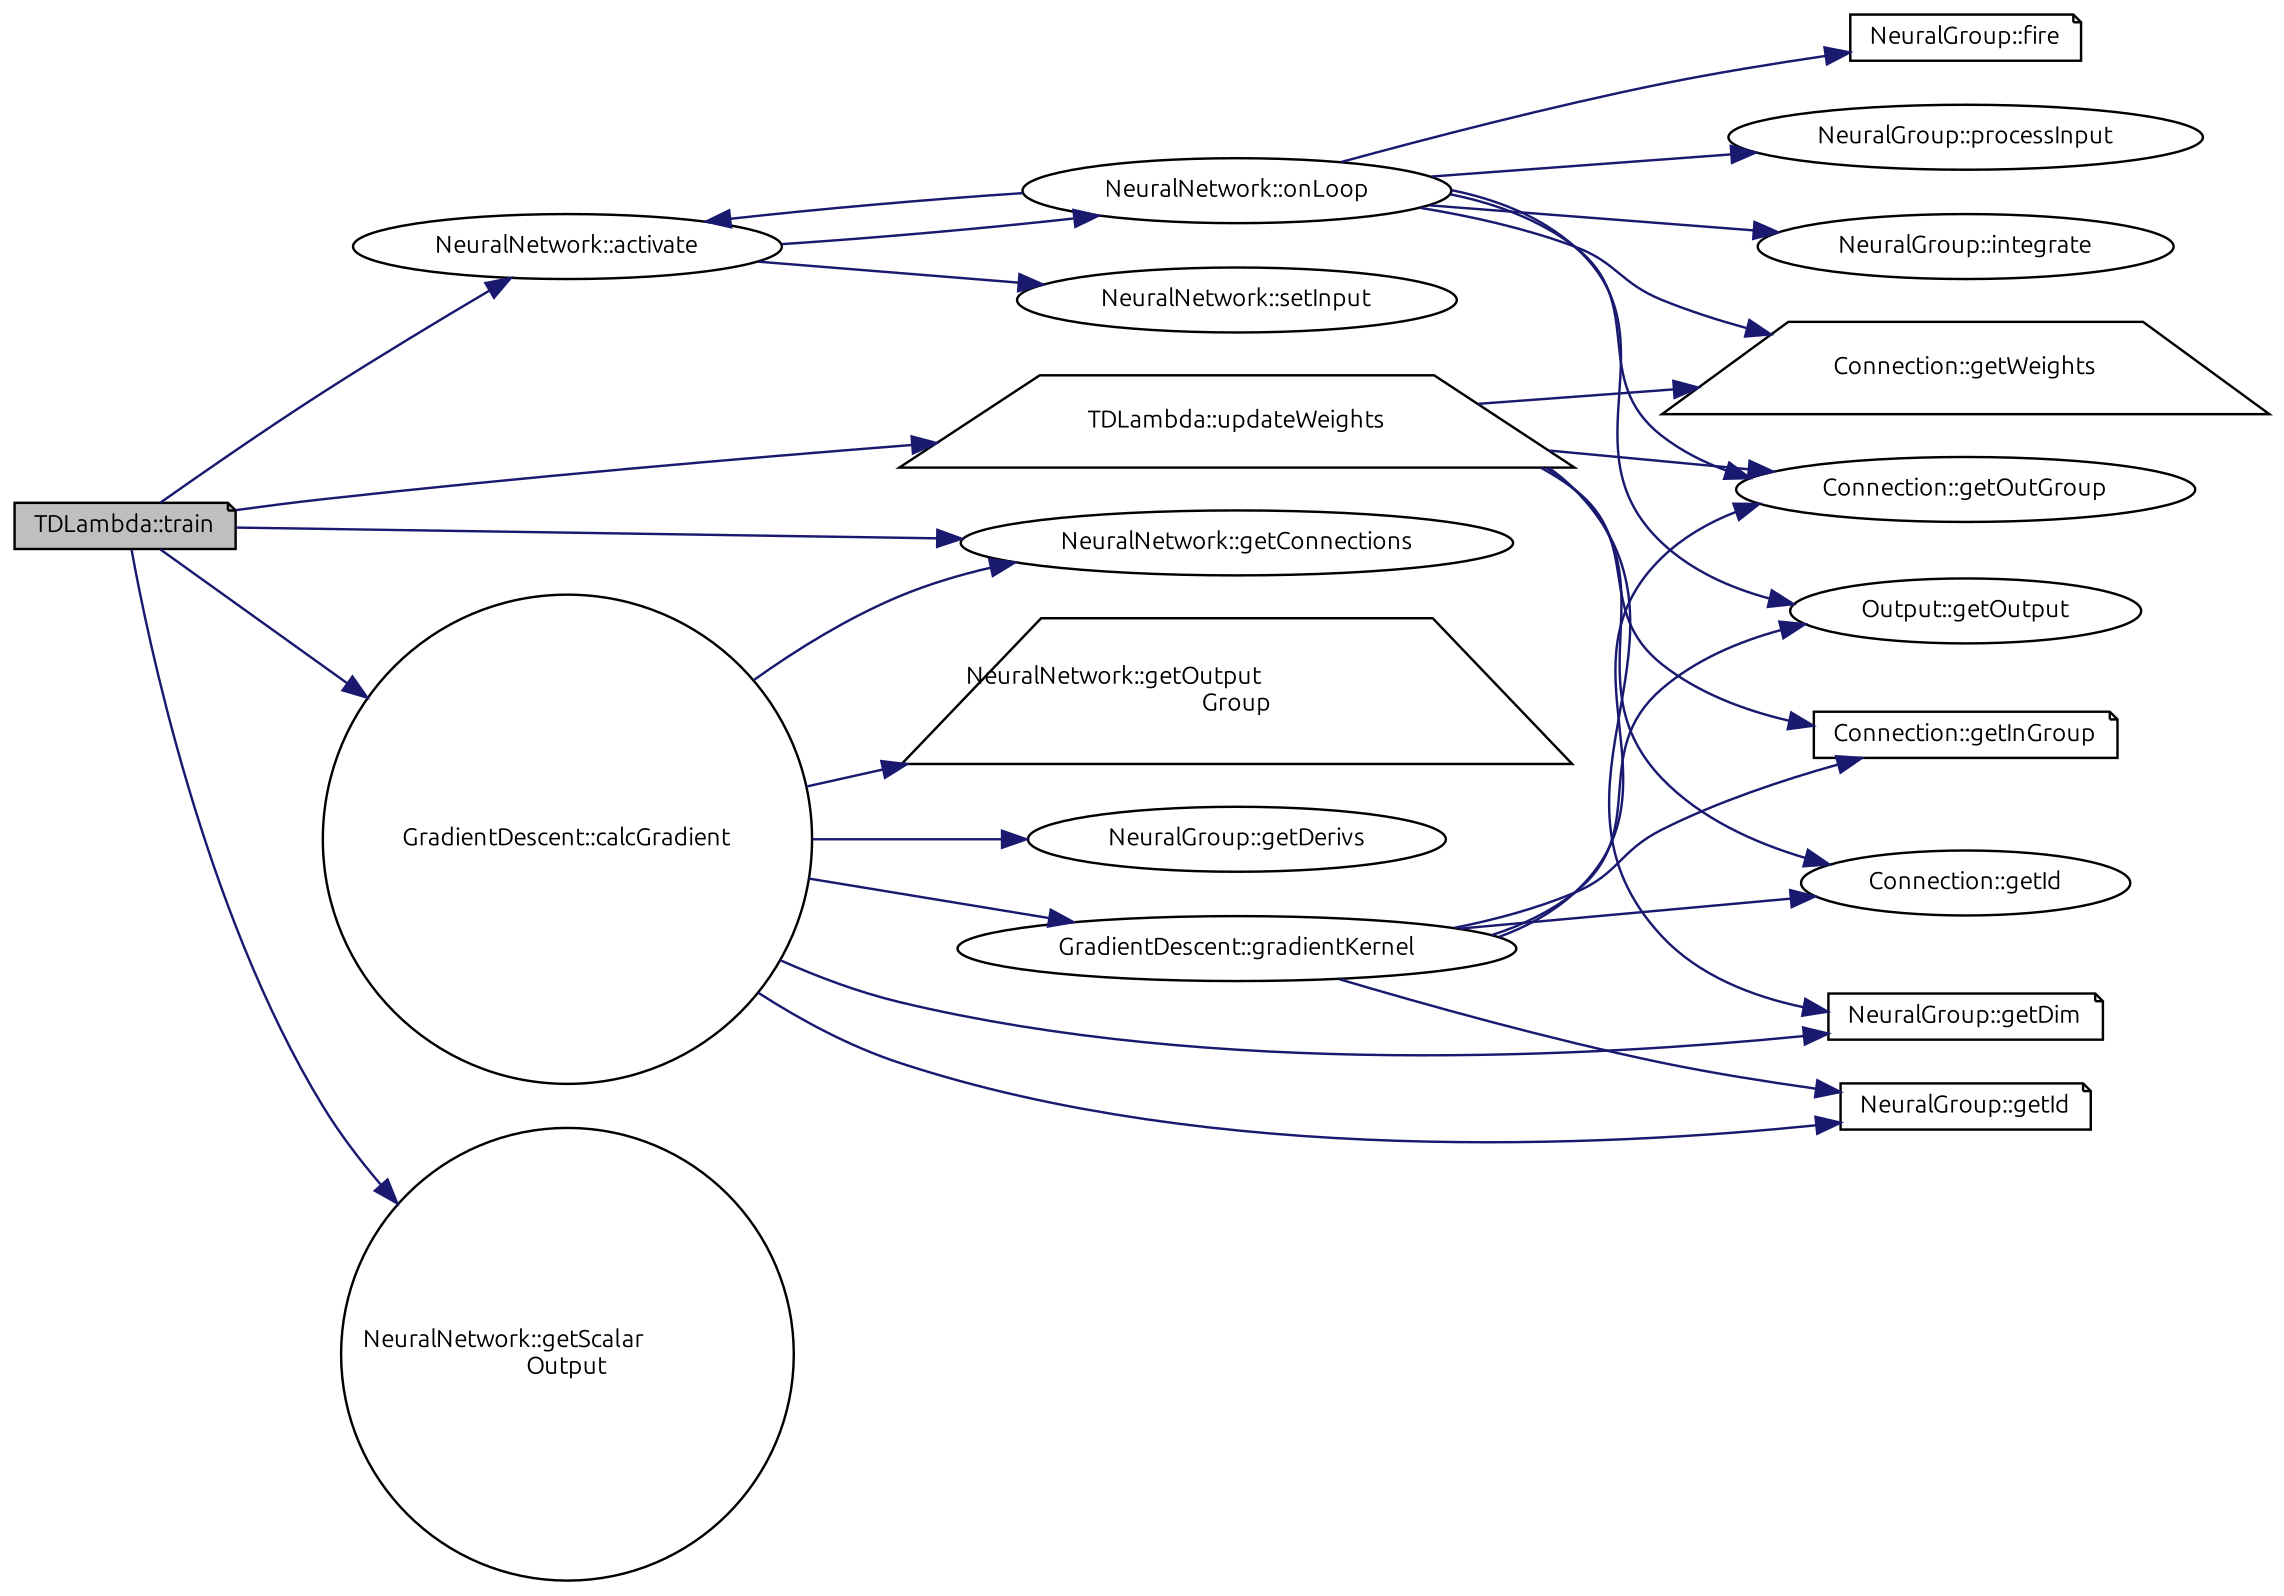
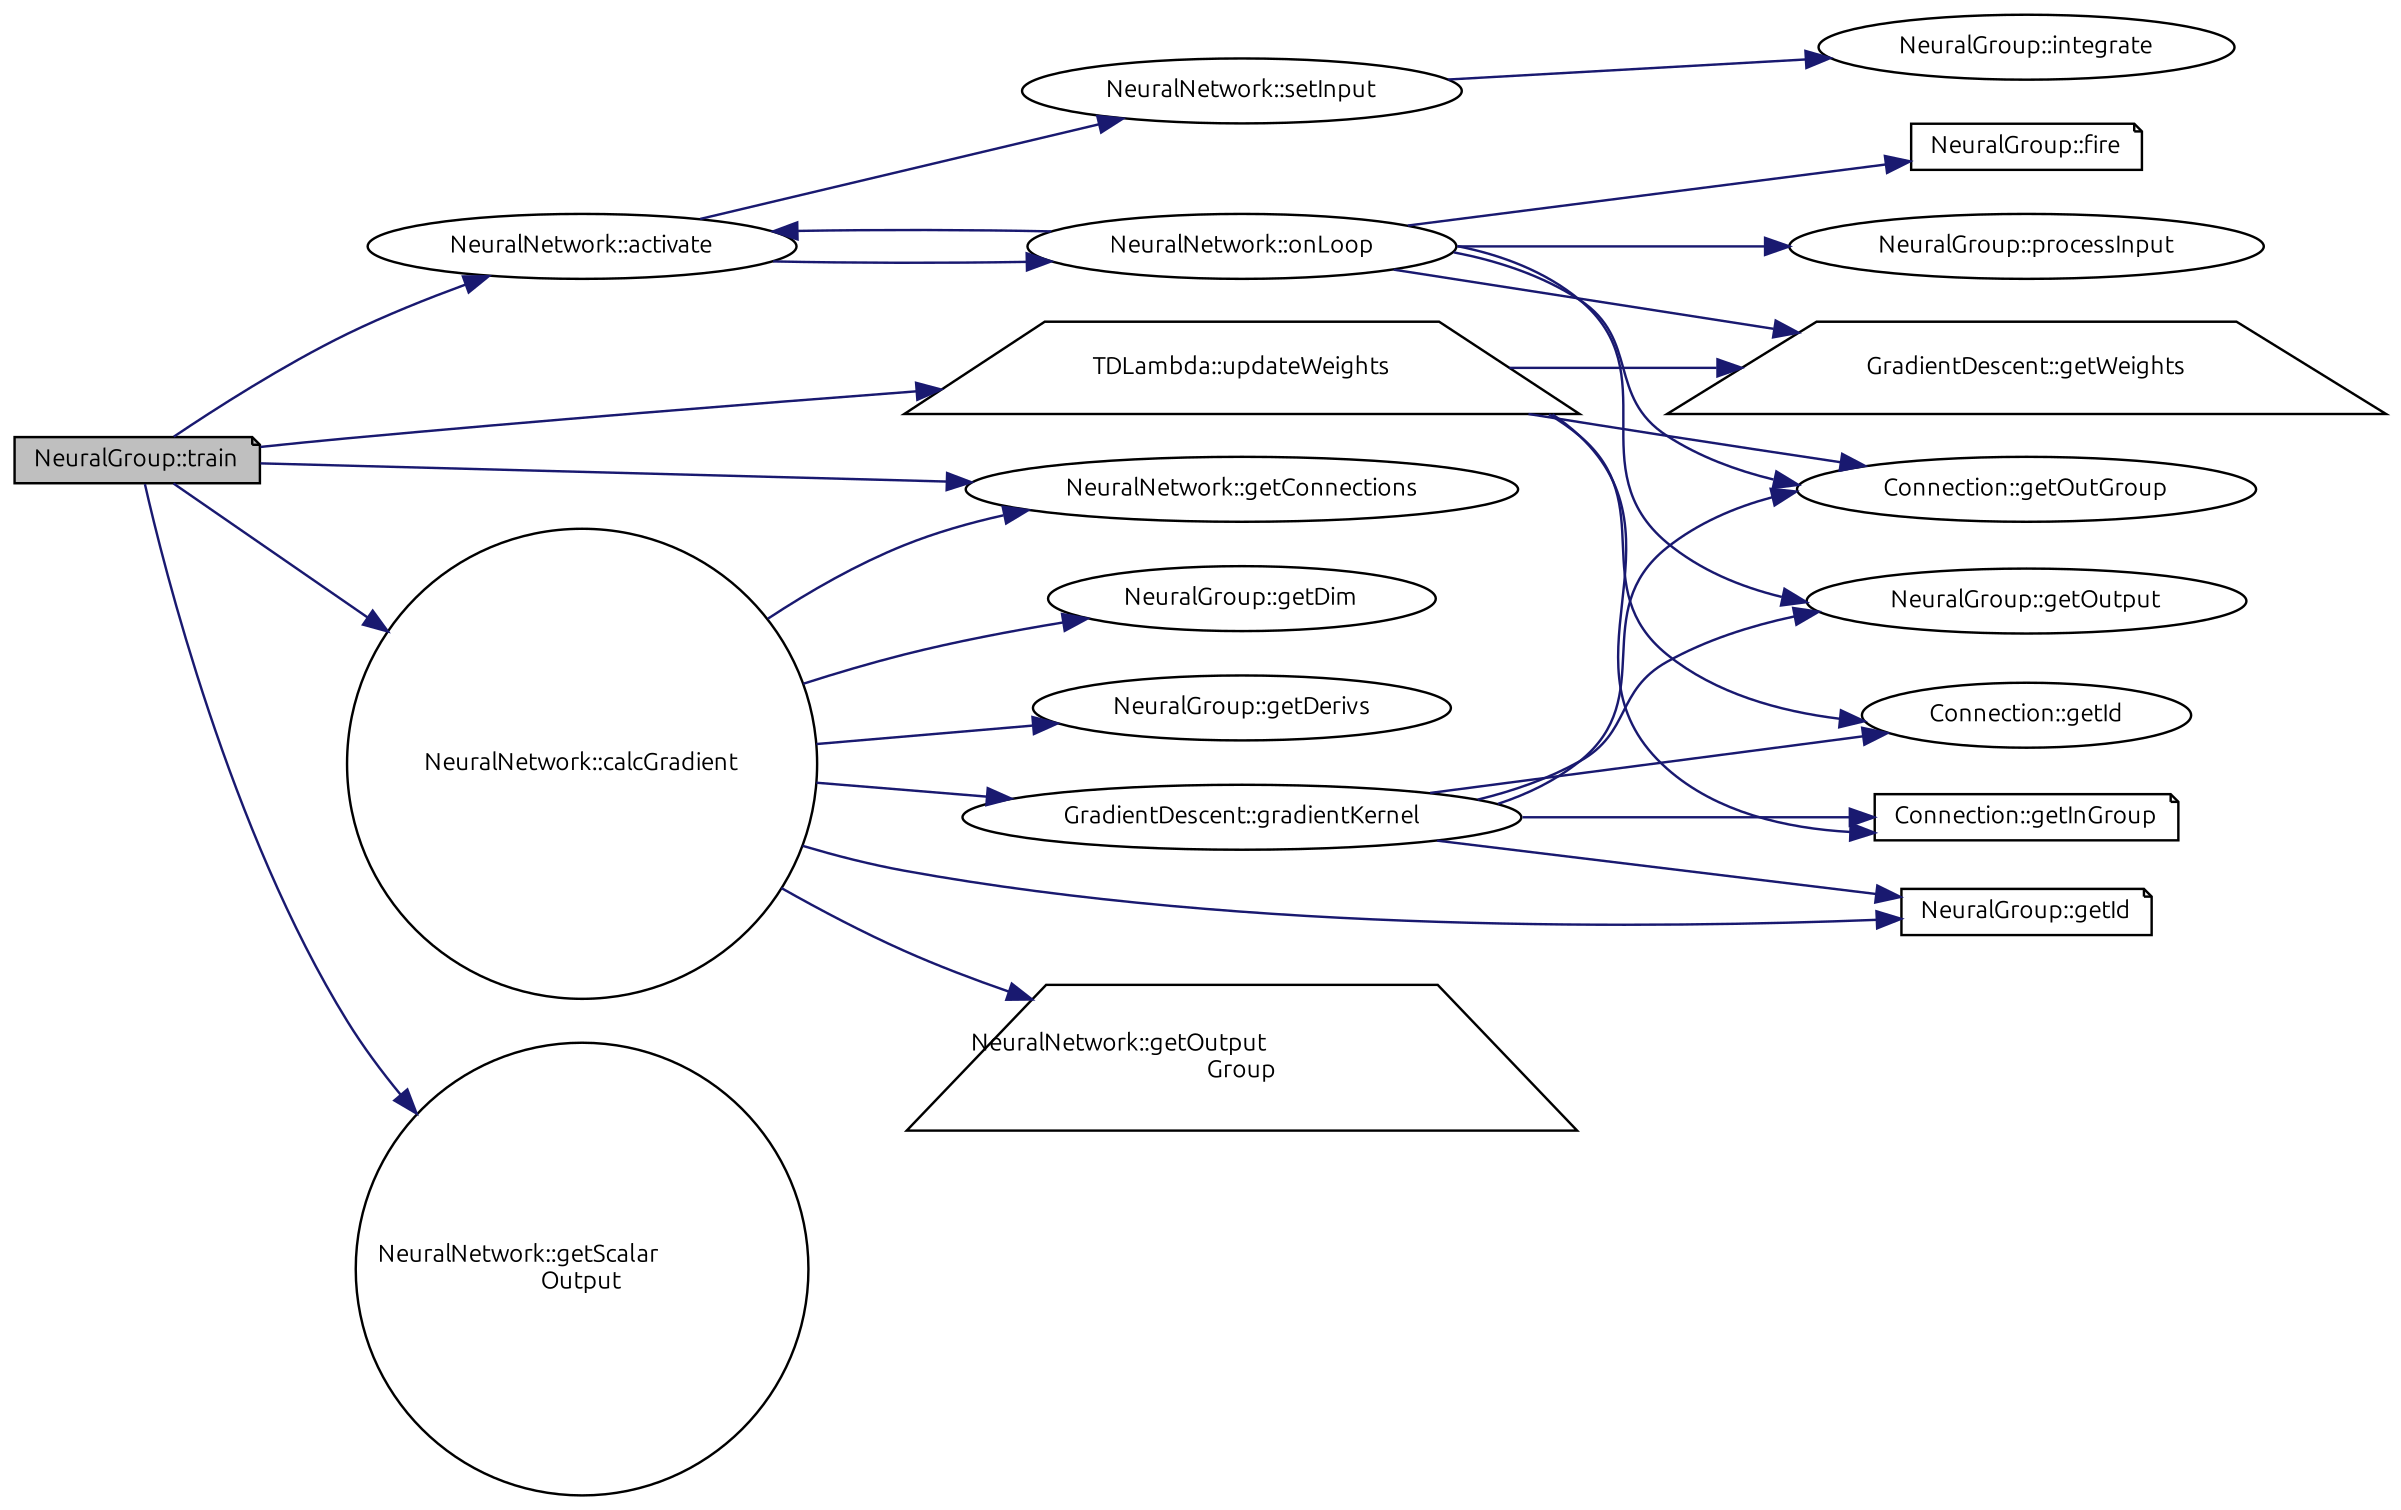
(1591, 218) -> (1627, 69)
(1966, 368) -> (2027, 368)
(125, 526) -> (137, 460)
(1966, 611) -> (2027, 601)
(567, 839) -> (582, 764)
(1630, 889) -> none
(1966, 1017) -> (1242, 599)
